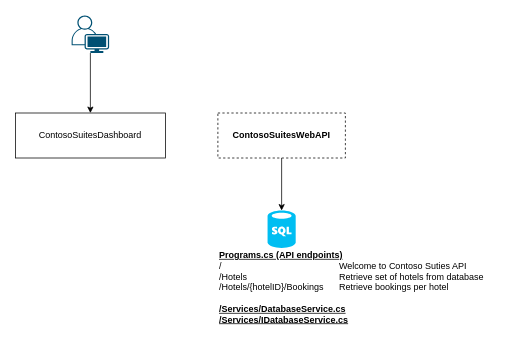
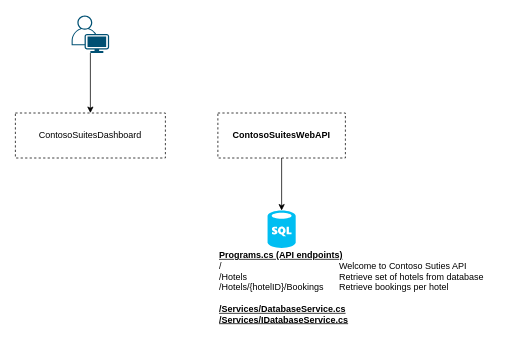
(90, 135) -> (90, 135)
